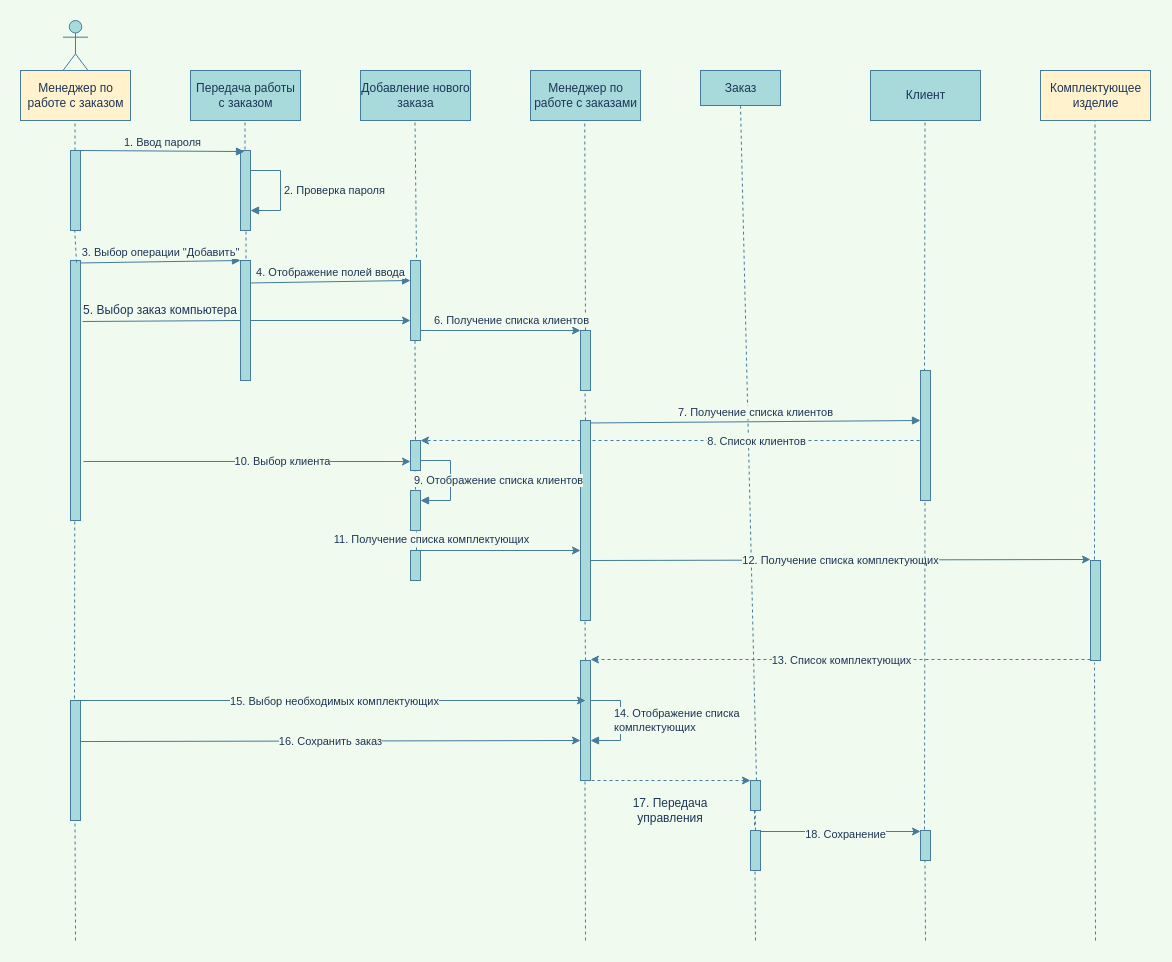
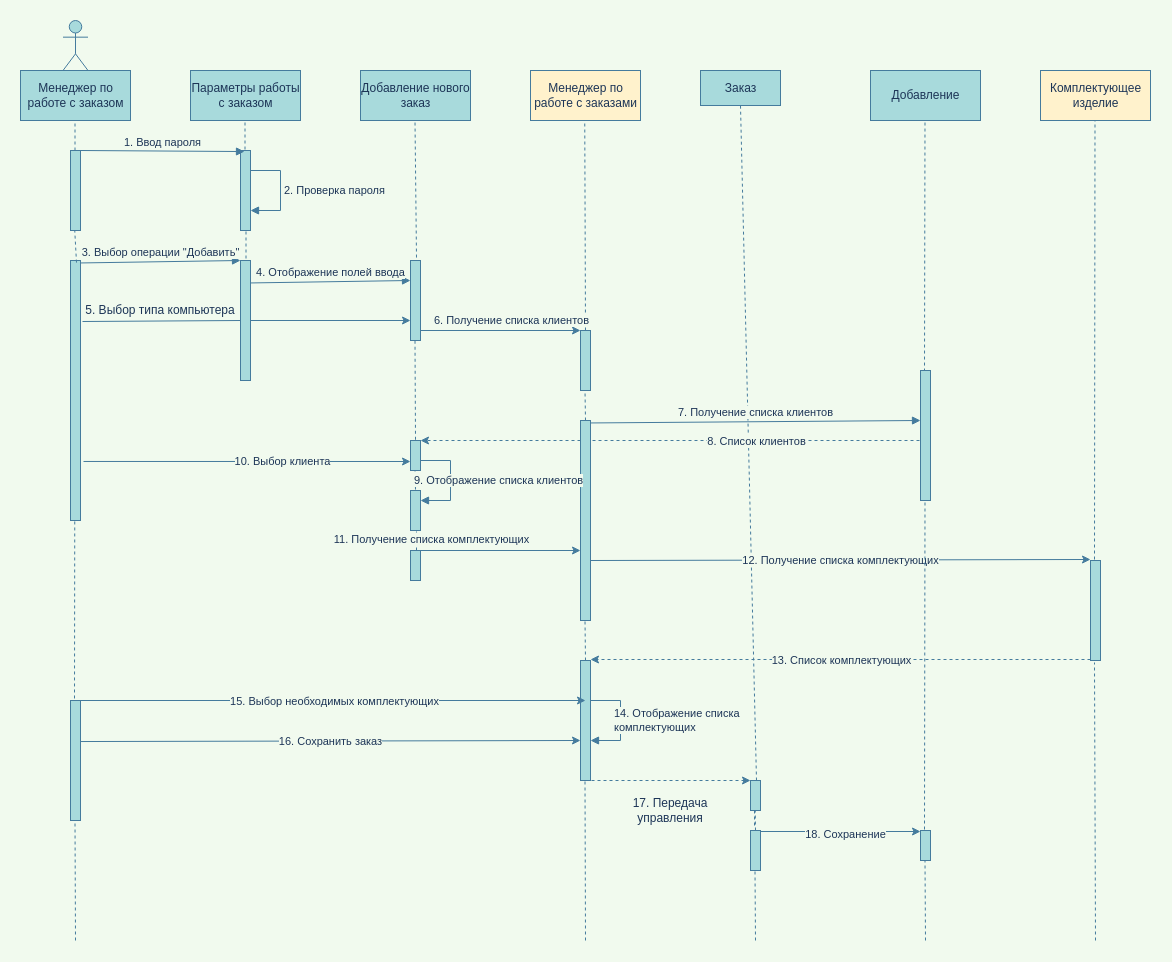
(76, 96) -> (76, 96)
(246, 96) -> (246, 96)
(416, 96) -> (416, 96)
(586, 96) -> (586, 96)
(926, 96) -> (926, 96)
(161, 311) -> (161, 311)
